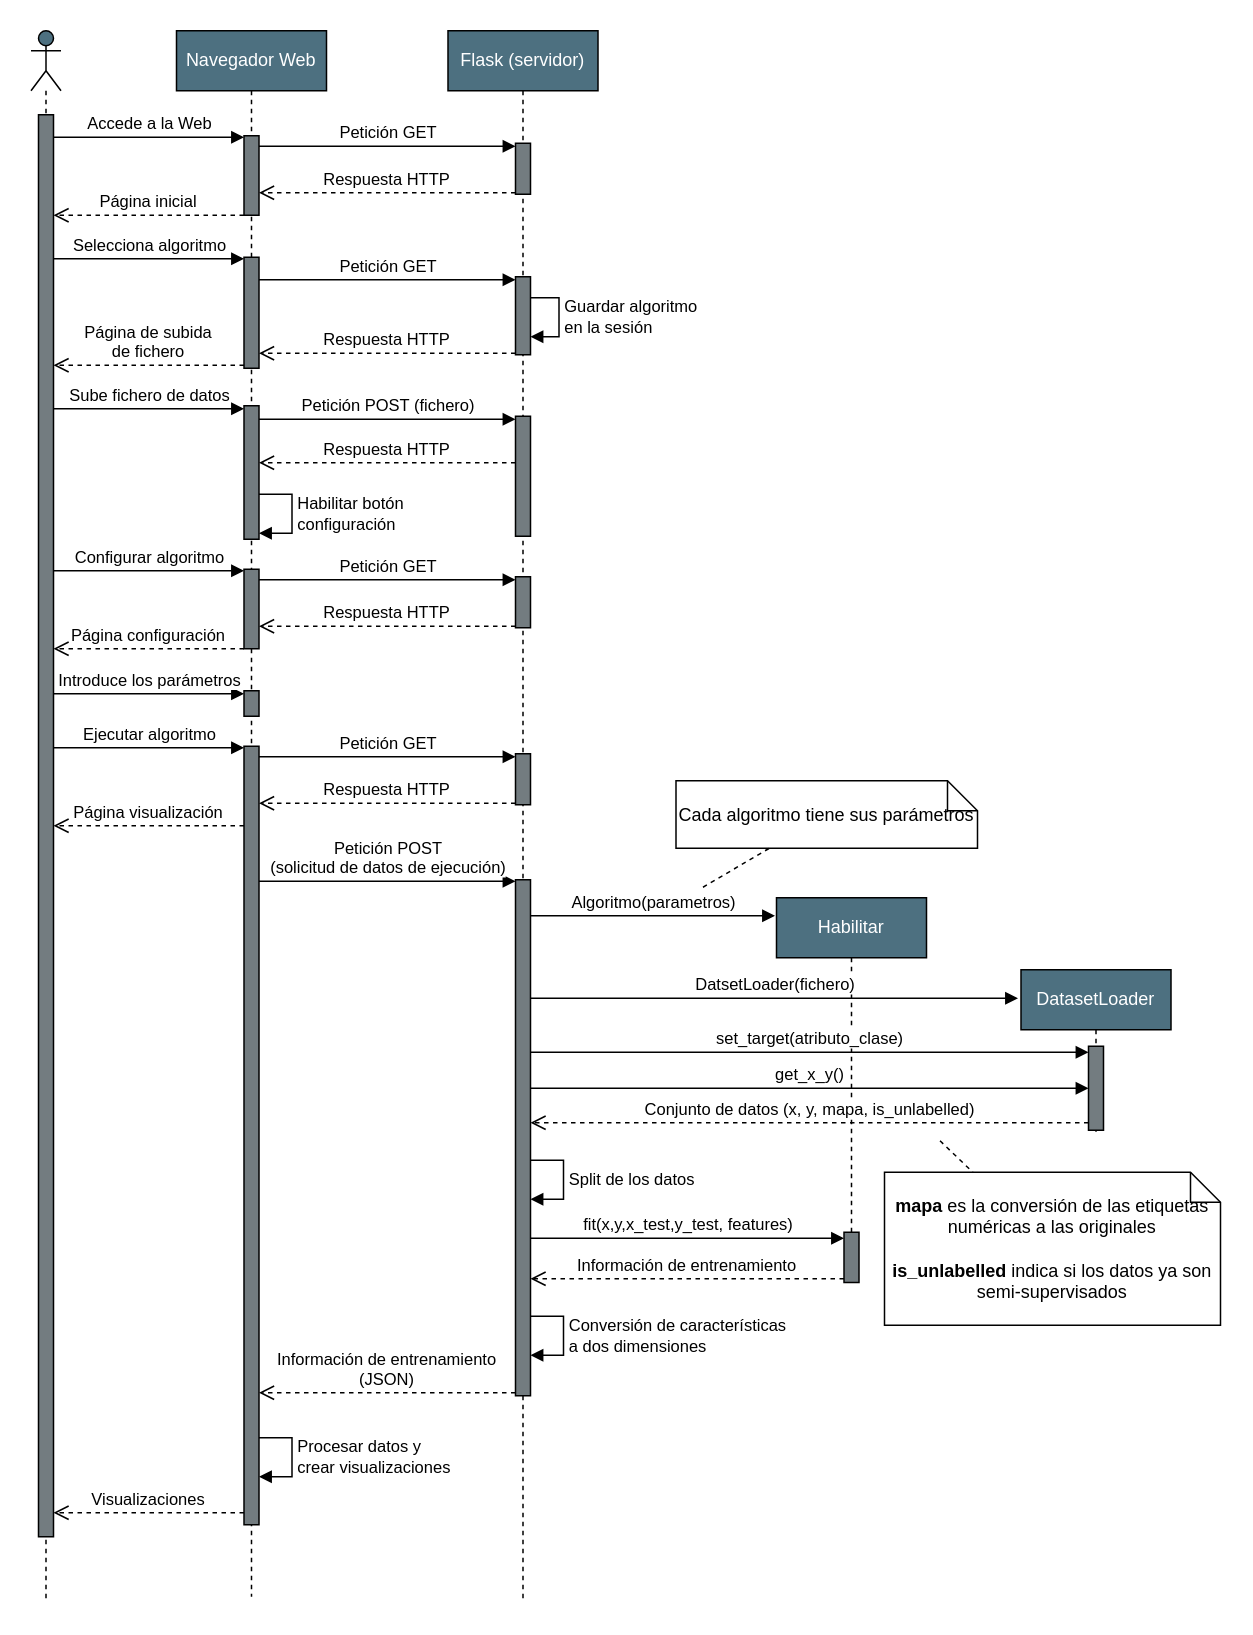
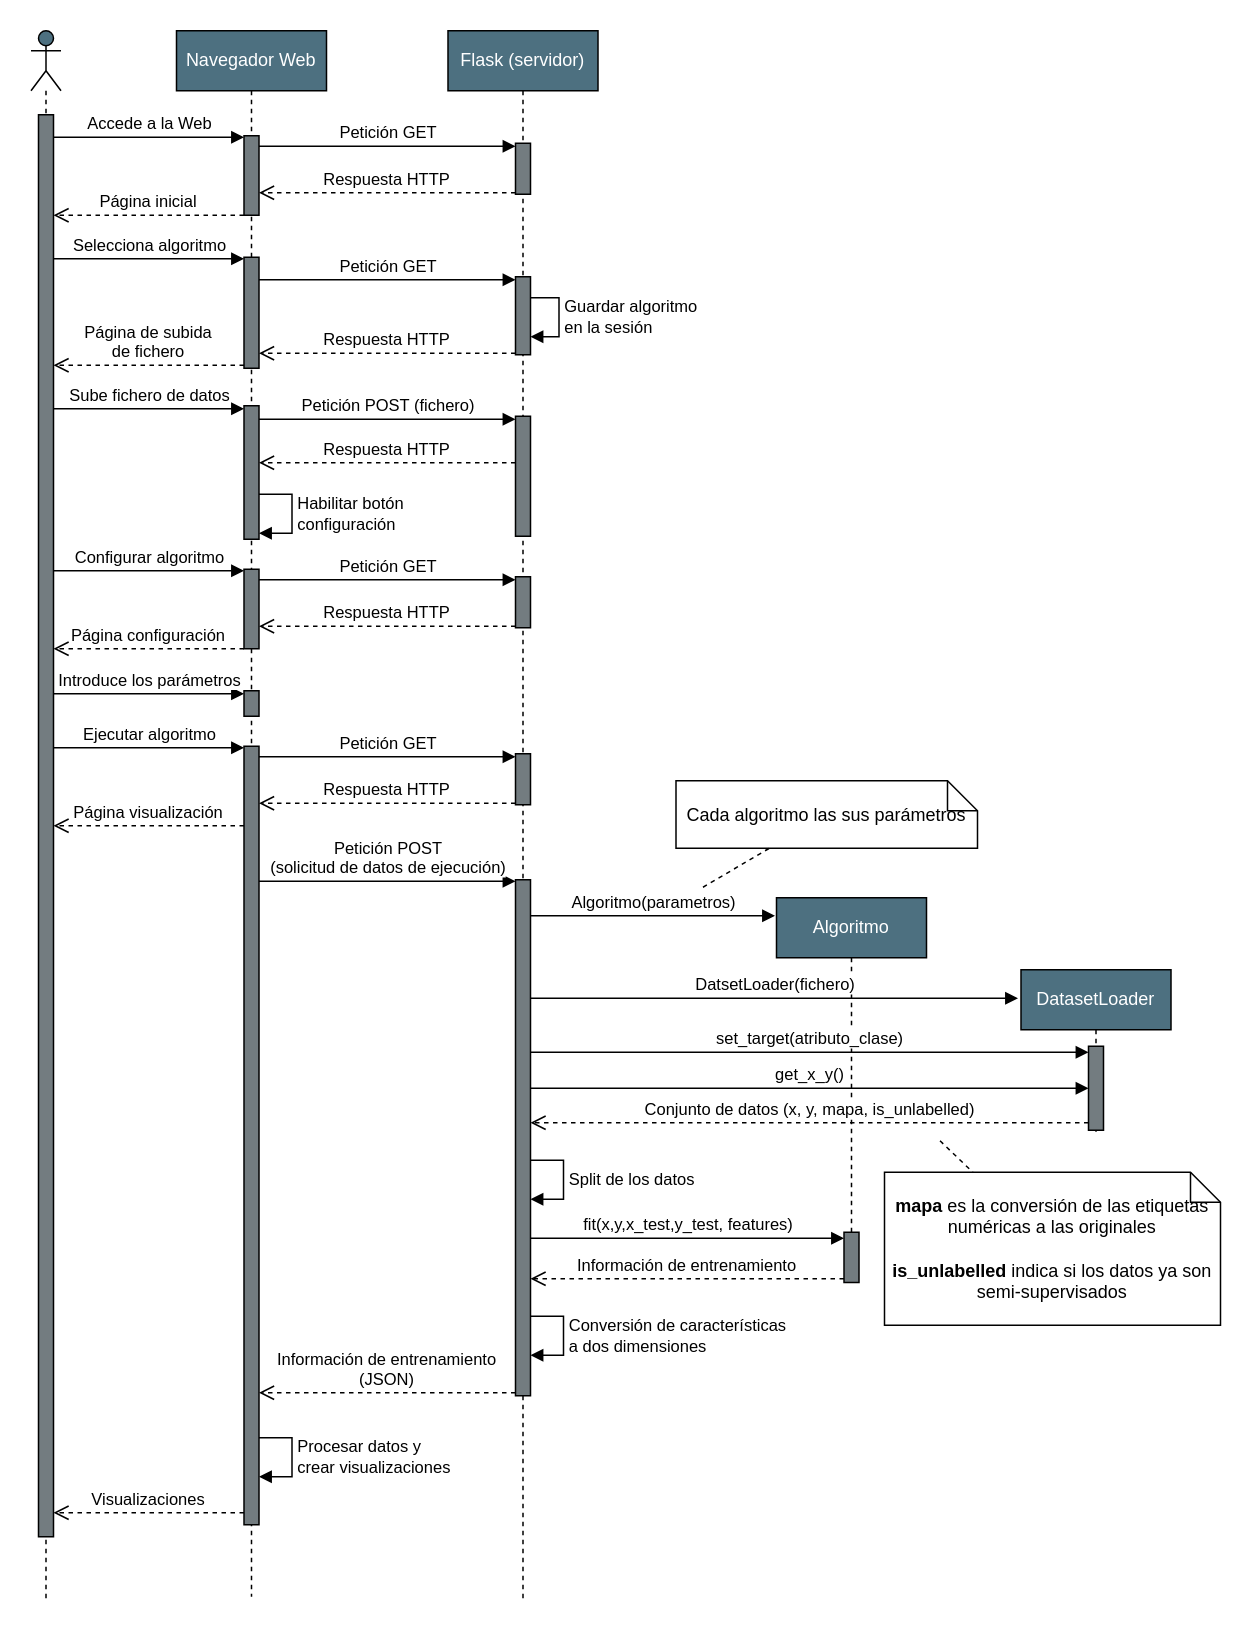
(827, 815) -> (827, 815)
(851, 928) -> (851, 928)
